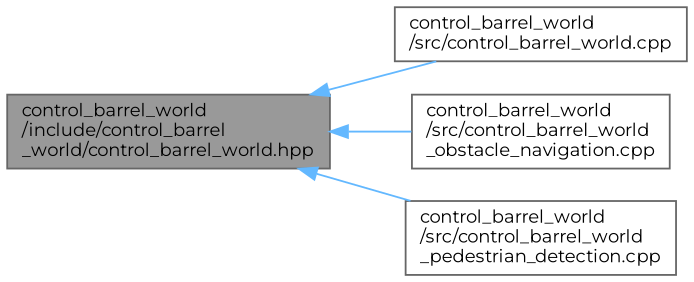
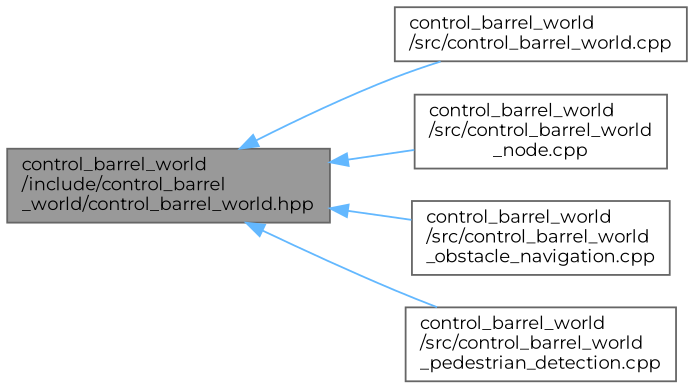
none -> (541, 132)
